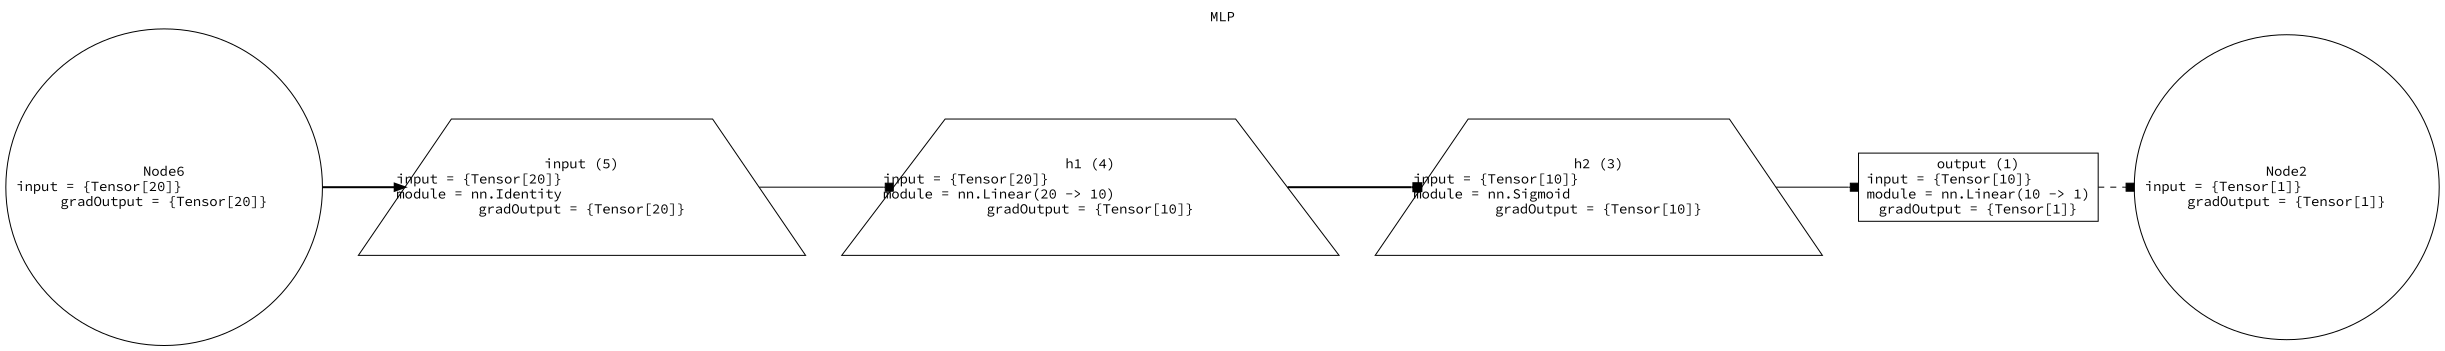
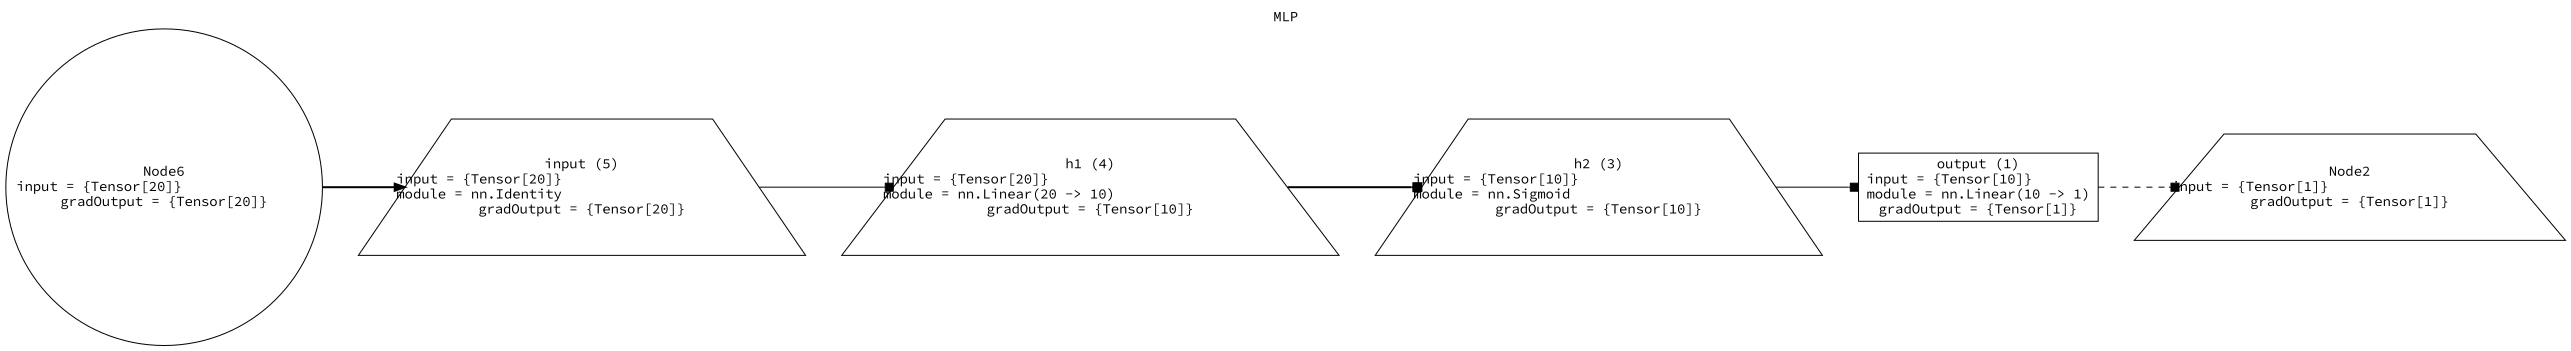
(2287, 187) -> (2350, 187)
